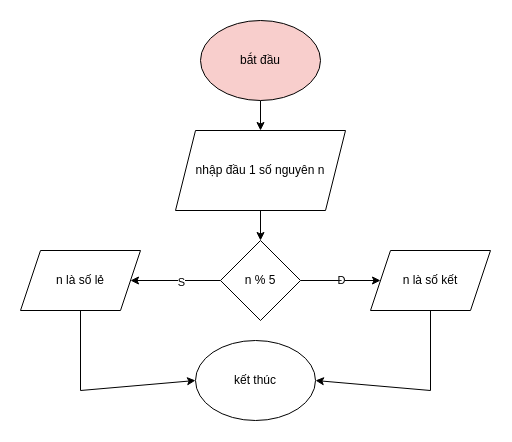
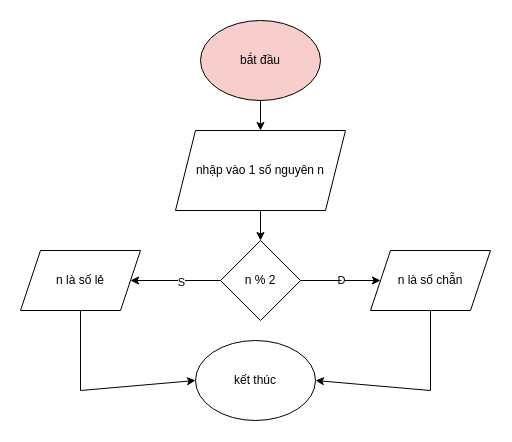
(261, 171) -> (261, 171)
(261, 281) -> (261, 281)
(431, 281) -> (431, 281)
